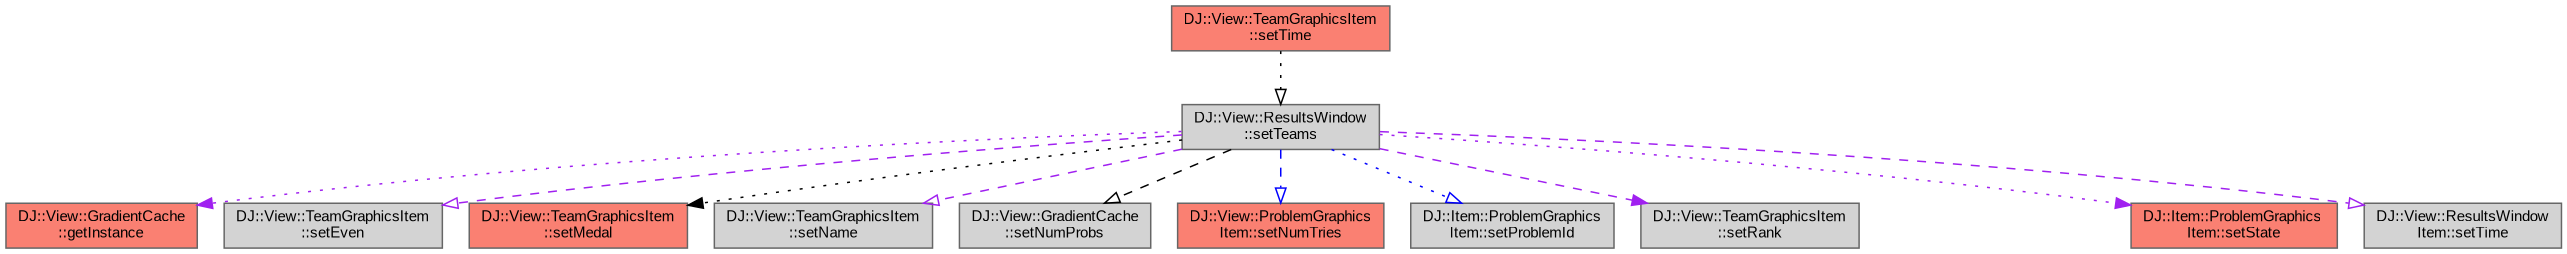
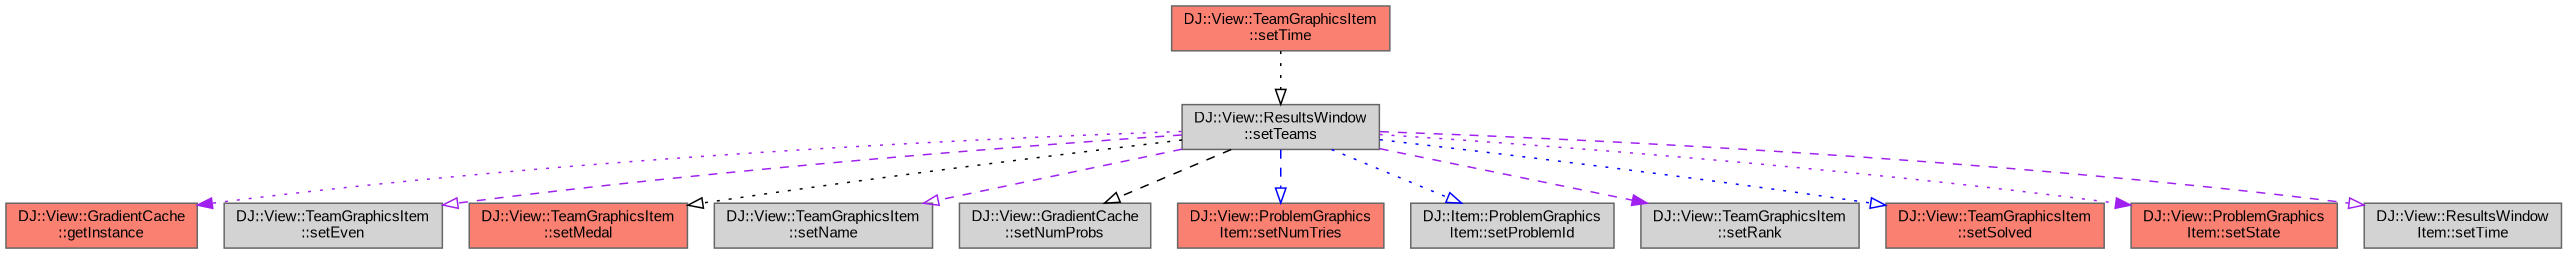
(942, 170) -> (942, 170)
none -> (1995, 226)
(2234, 226) -> (2234, 226)
